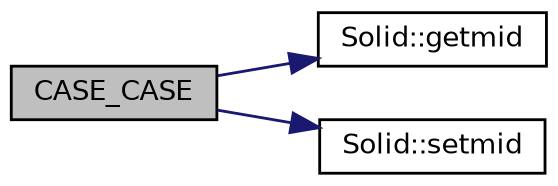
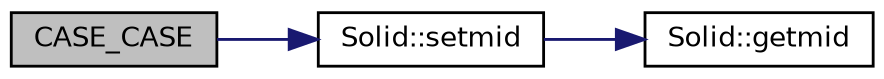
(254, 70) -> (580, 39)
